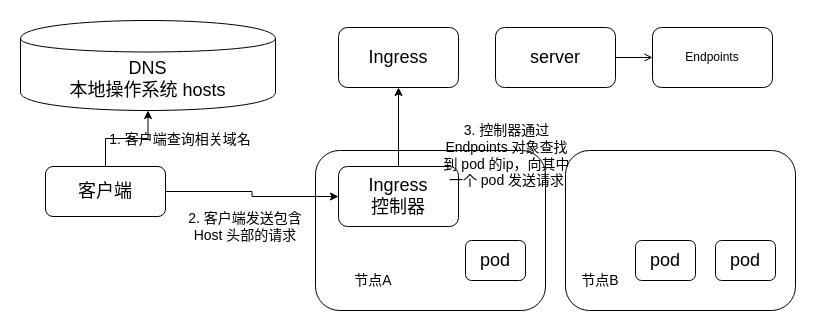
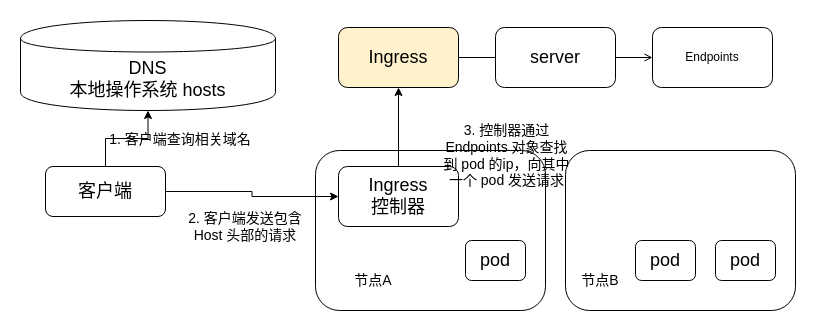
(399, 58) -> (399, 58)
none -> (477, 58)
